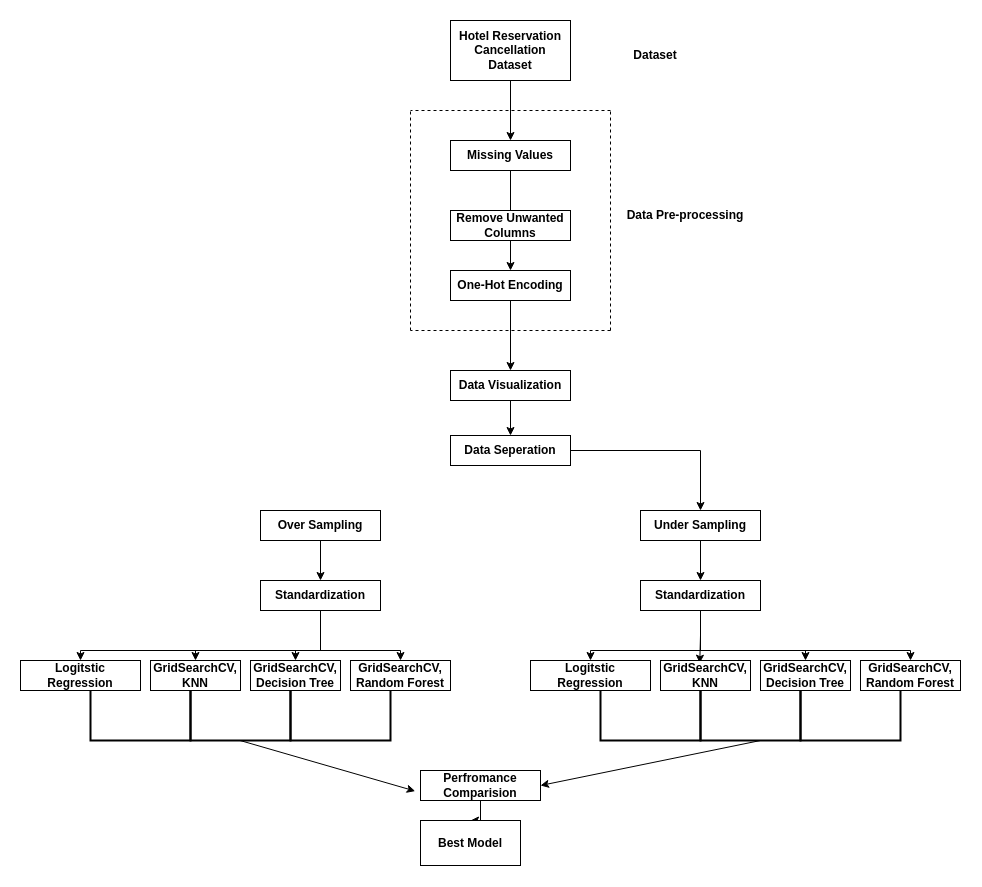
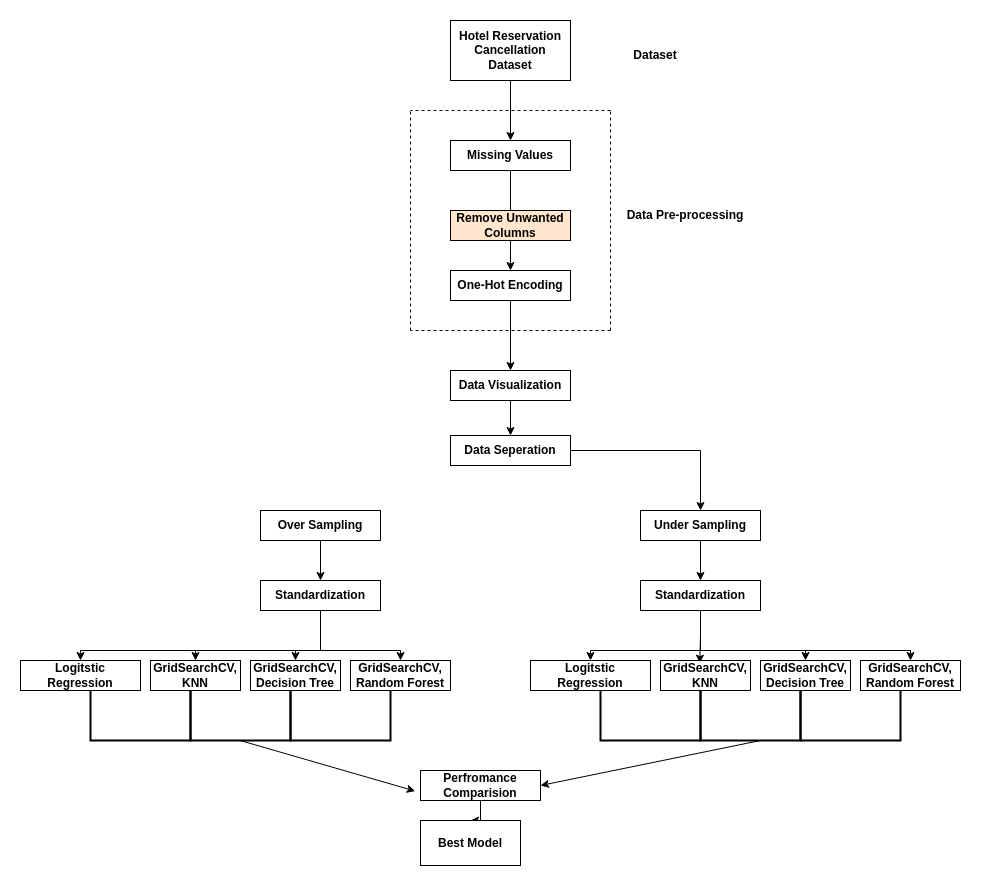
(511, 226) -> (511, 226)
